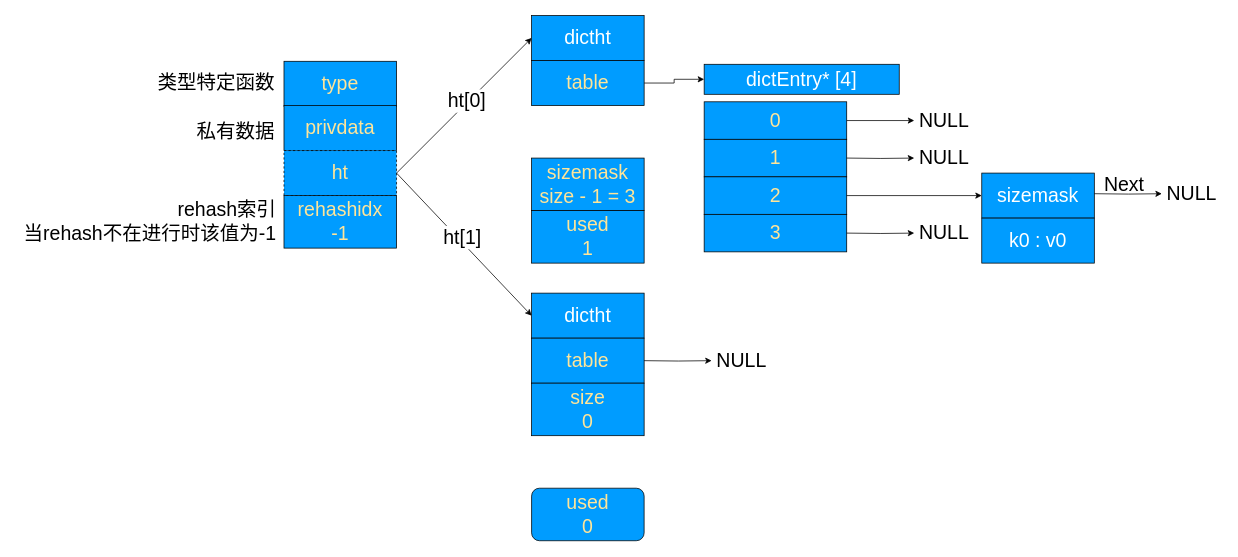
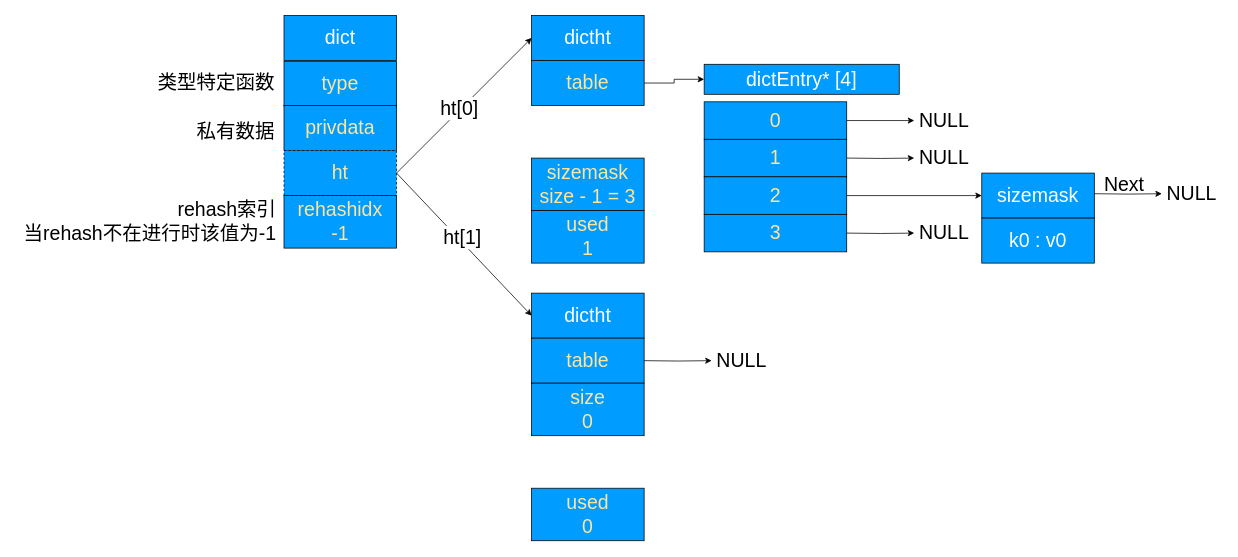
none -> (340, 38)
(467, 101) -> (459, 108)
(588, 514) -> (588, 514)
